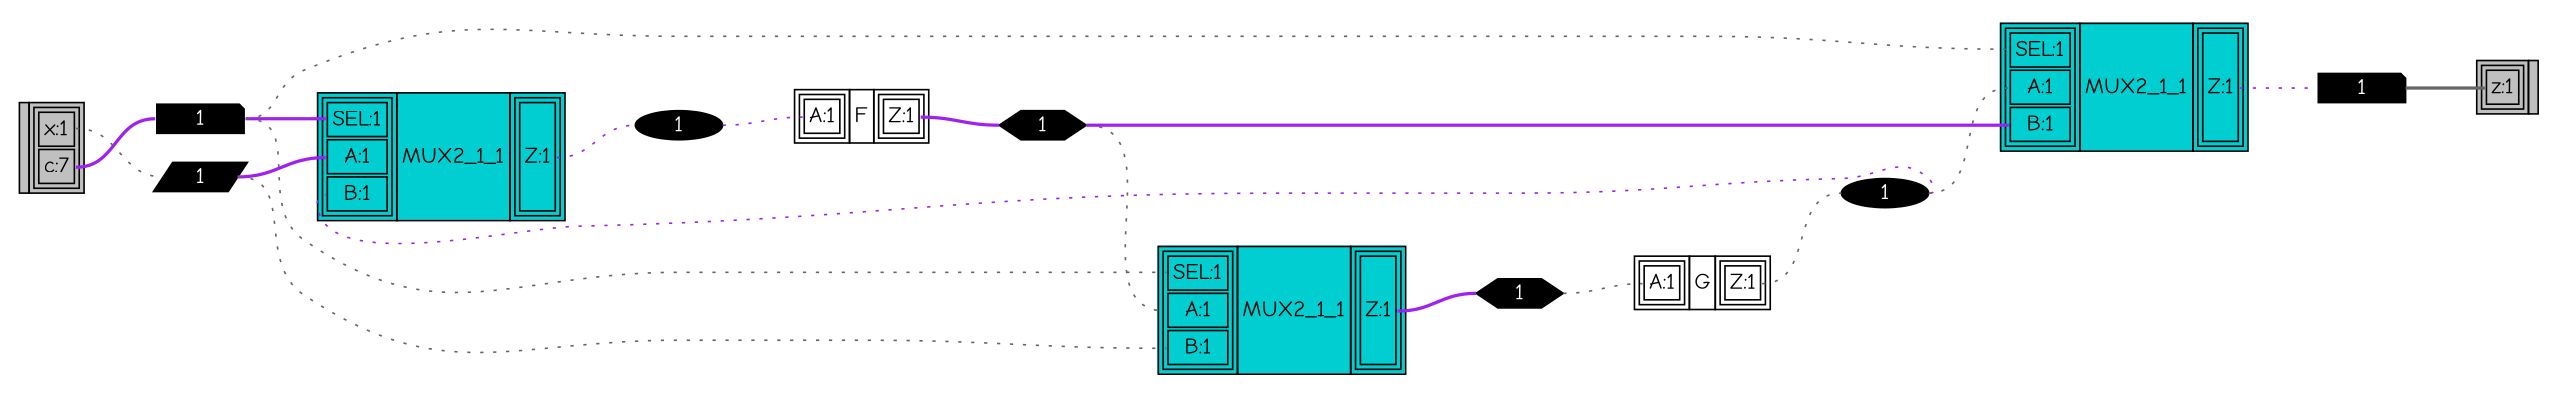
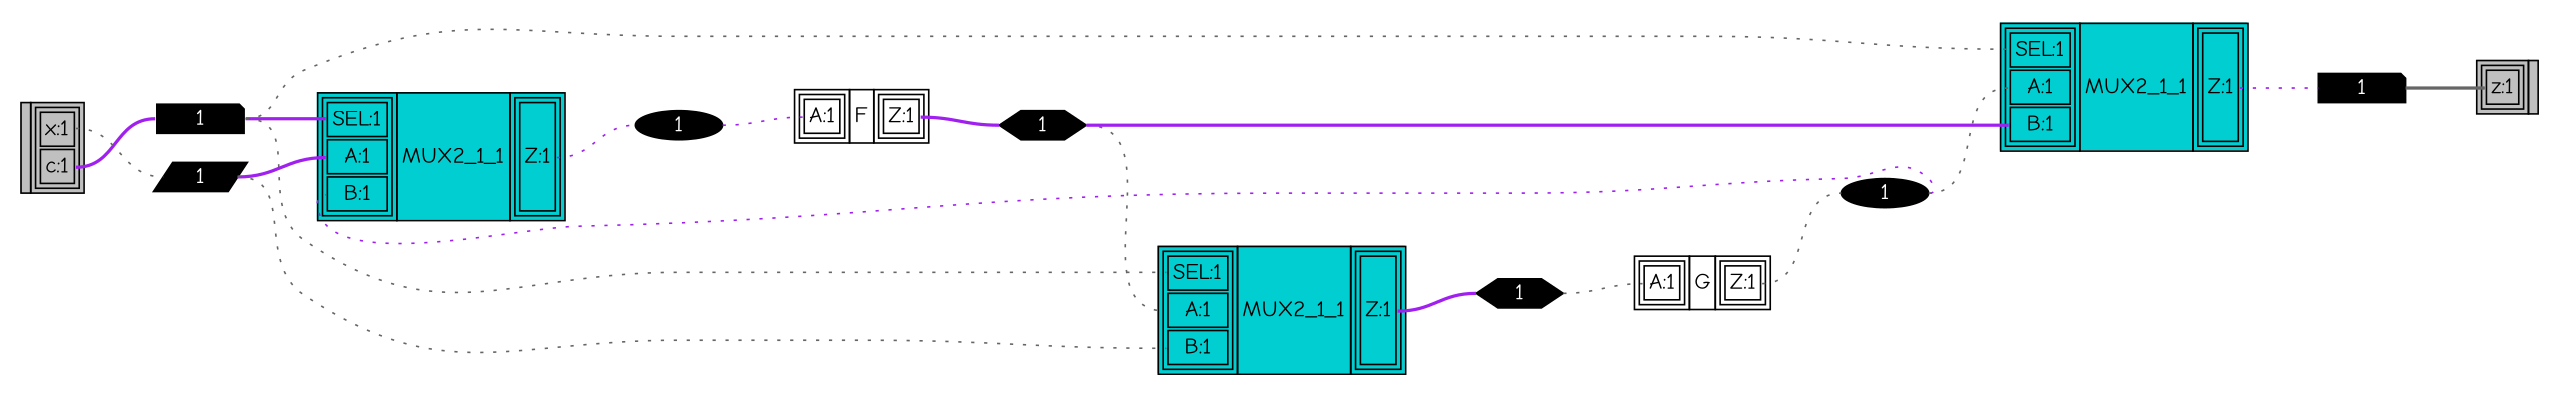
(57, 166) -> (57, 166)
